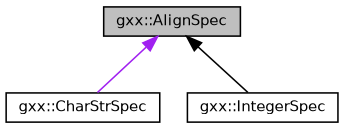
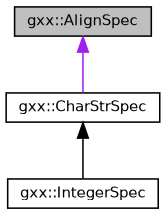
(223, 70) -> (83, 159)
